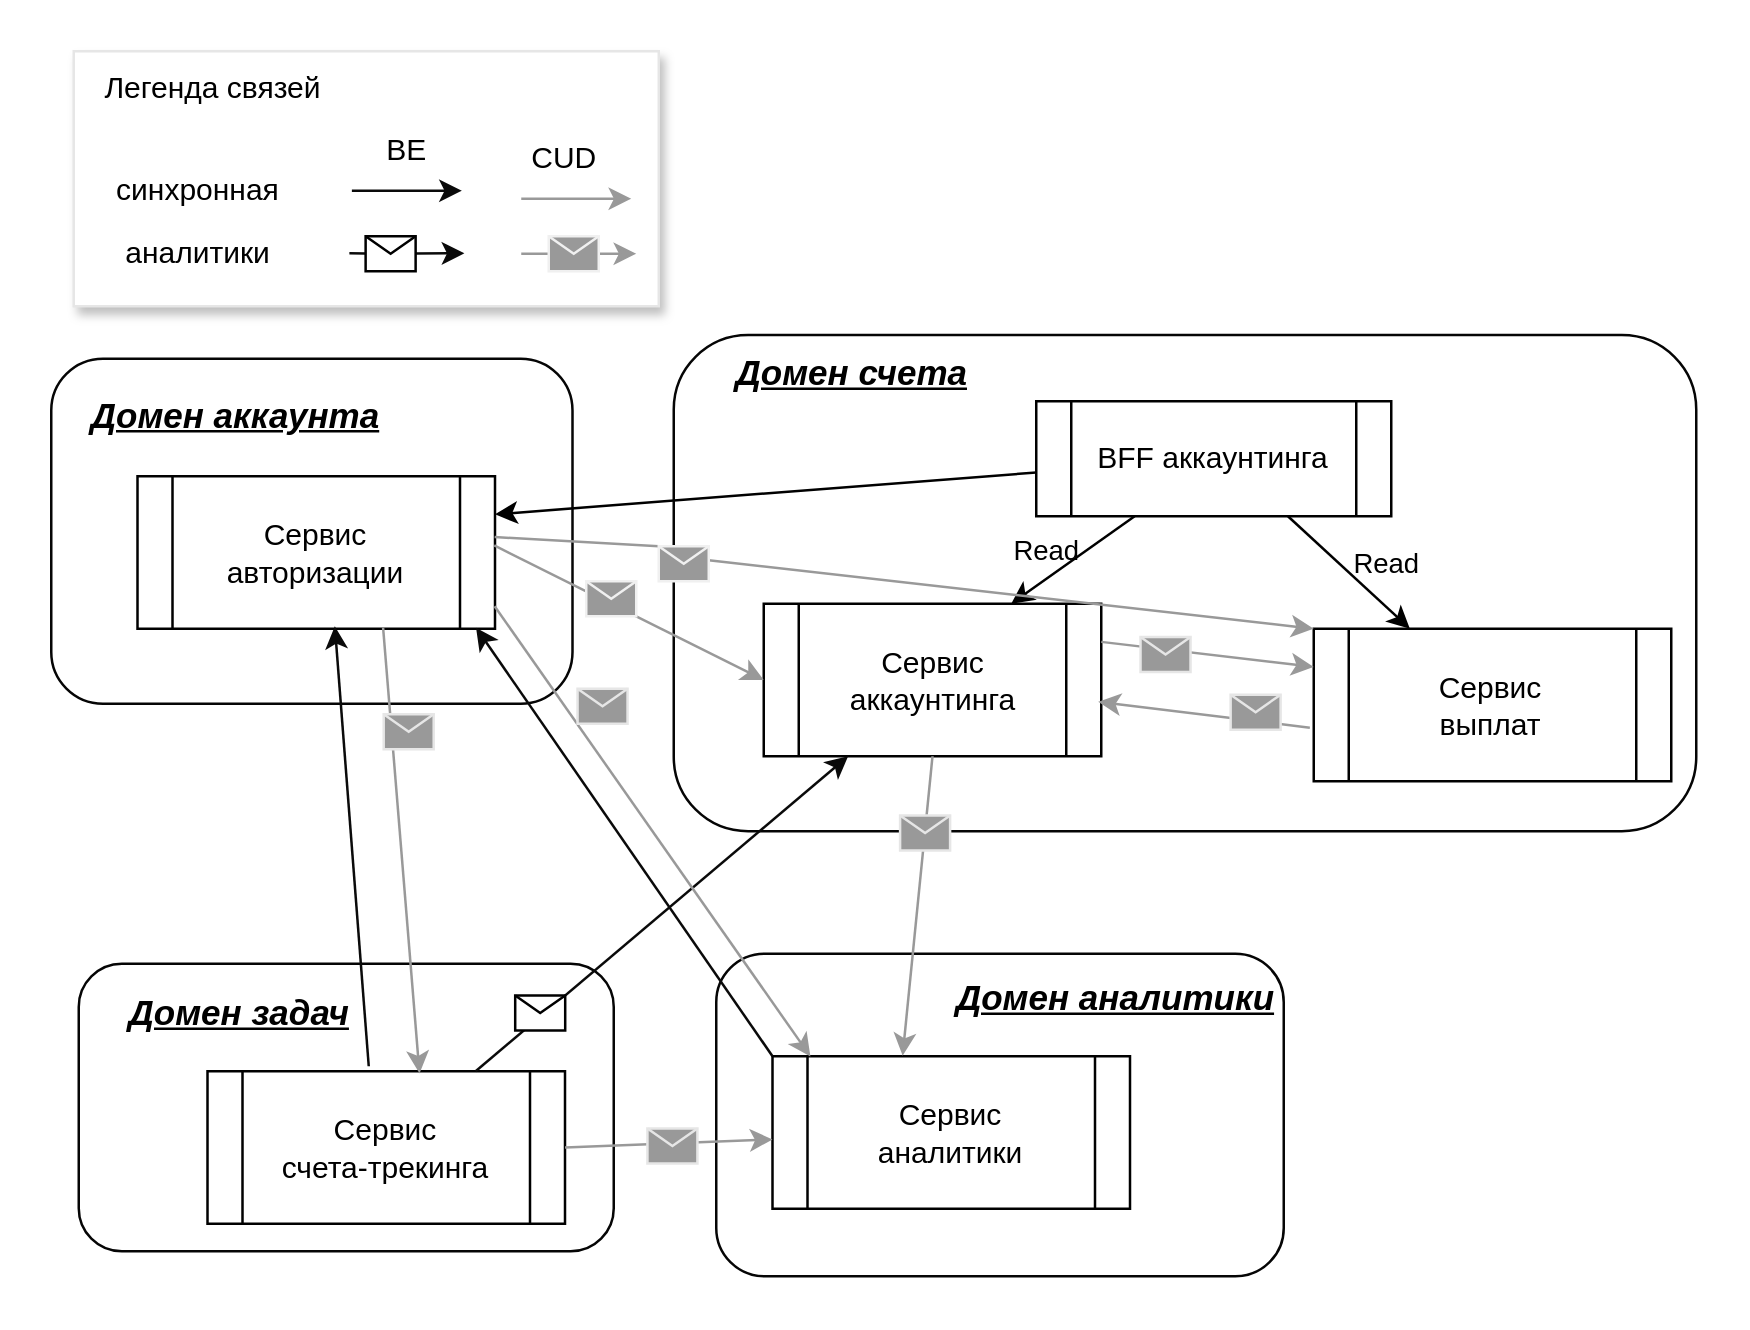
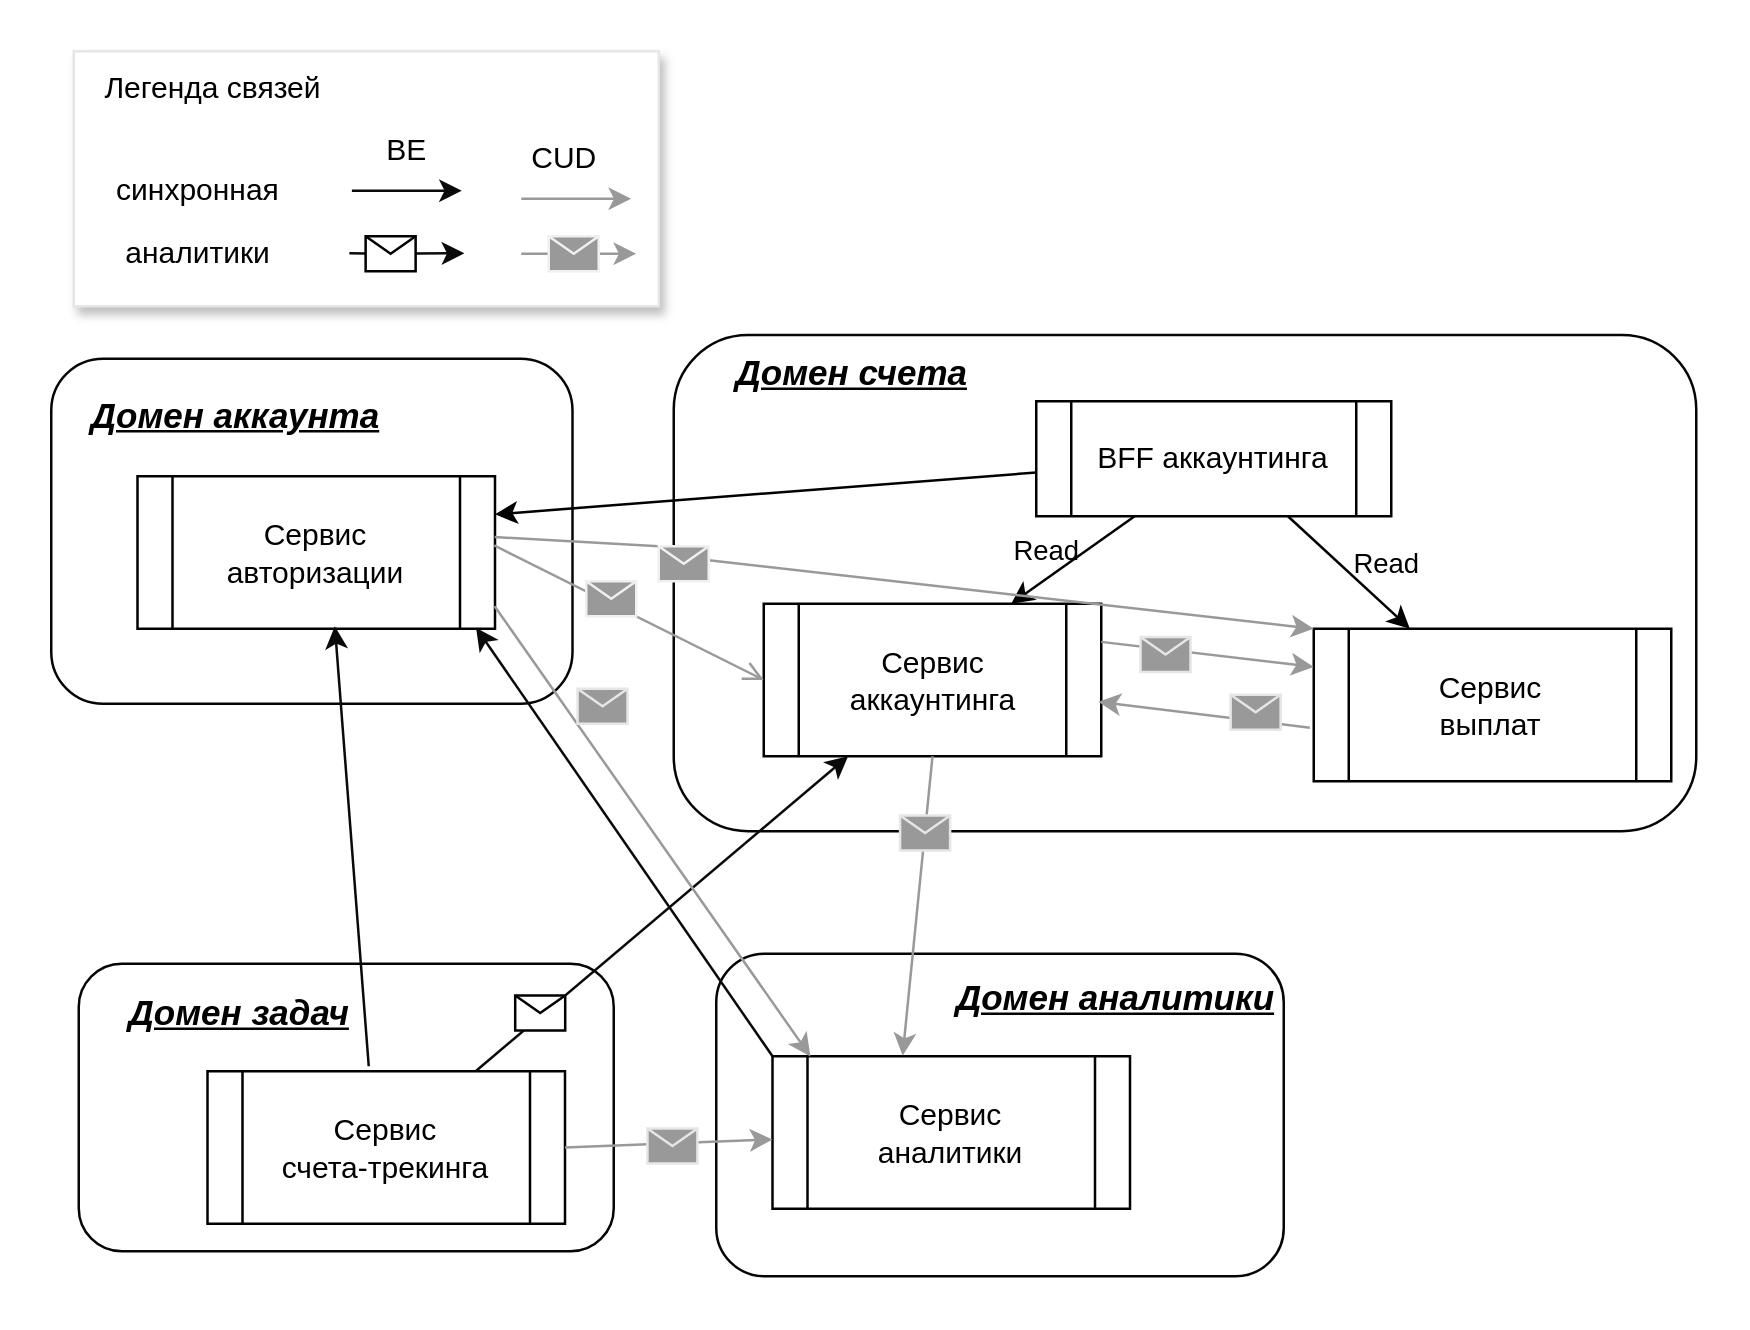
(747, 672) -> (751, 673)
(405, 891) -> none
